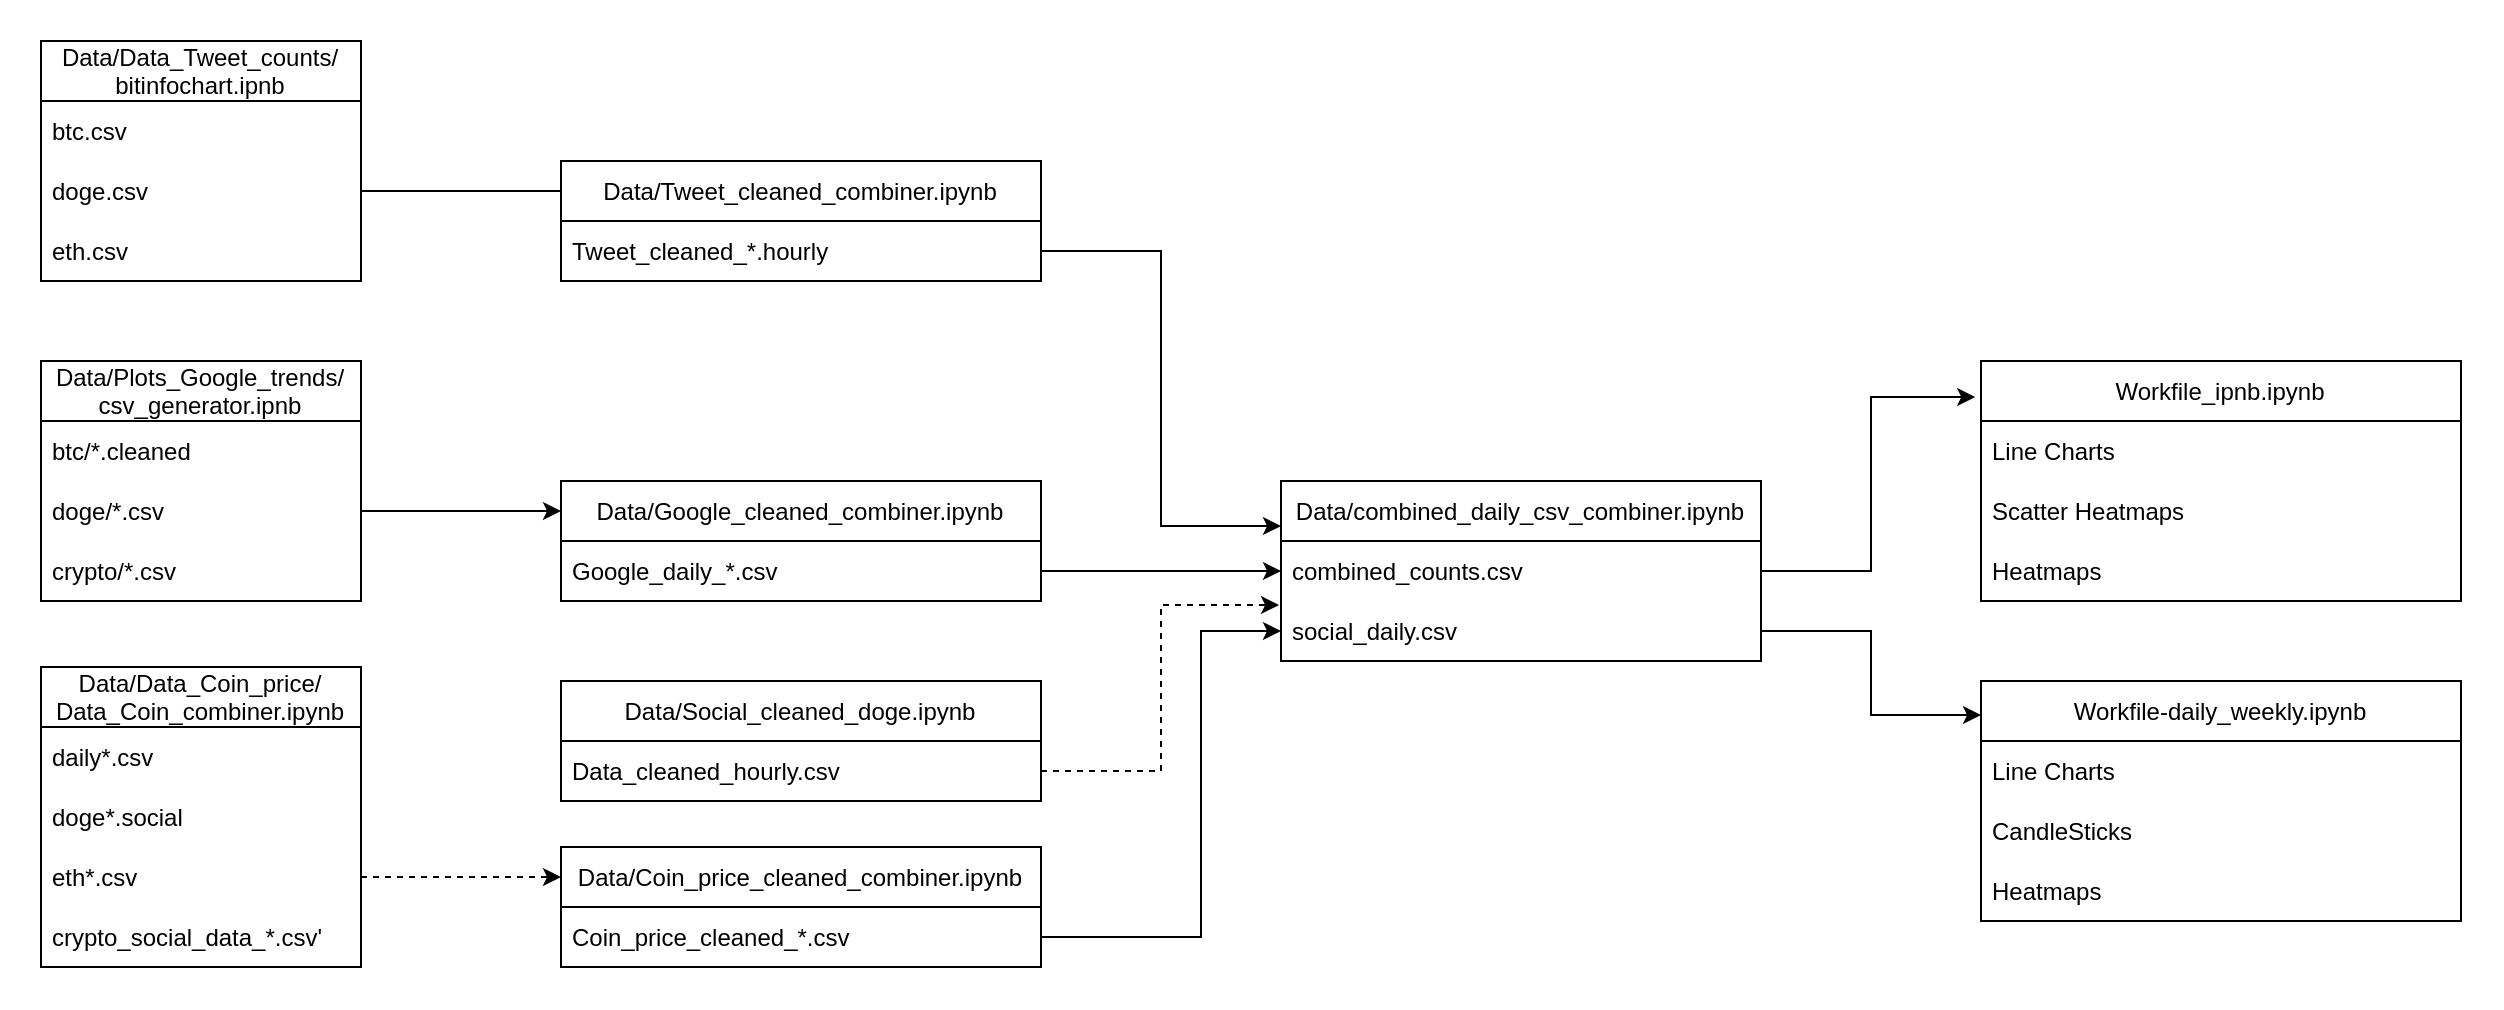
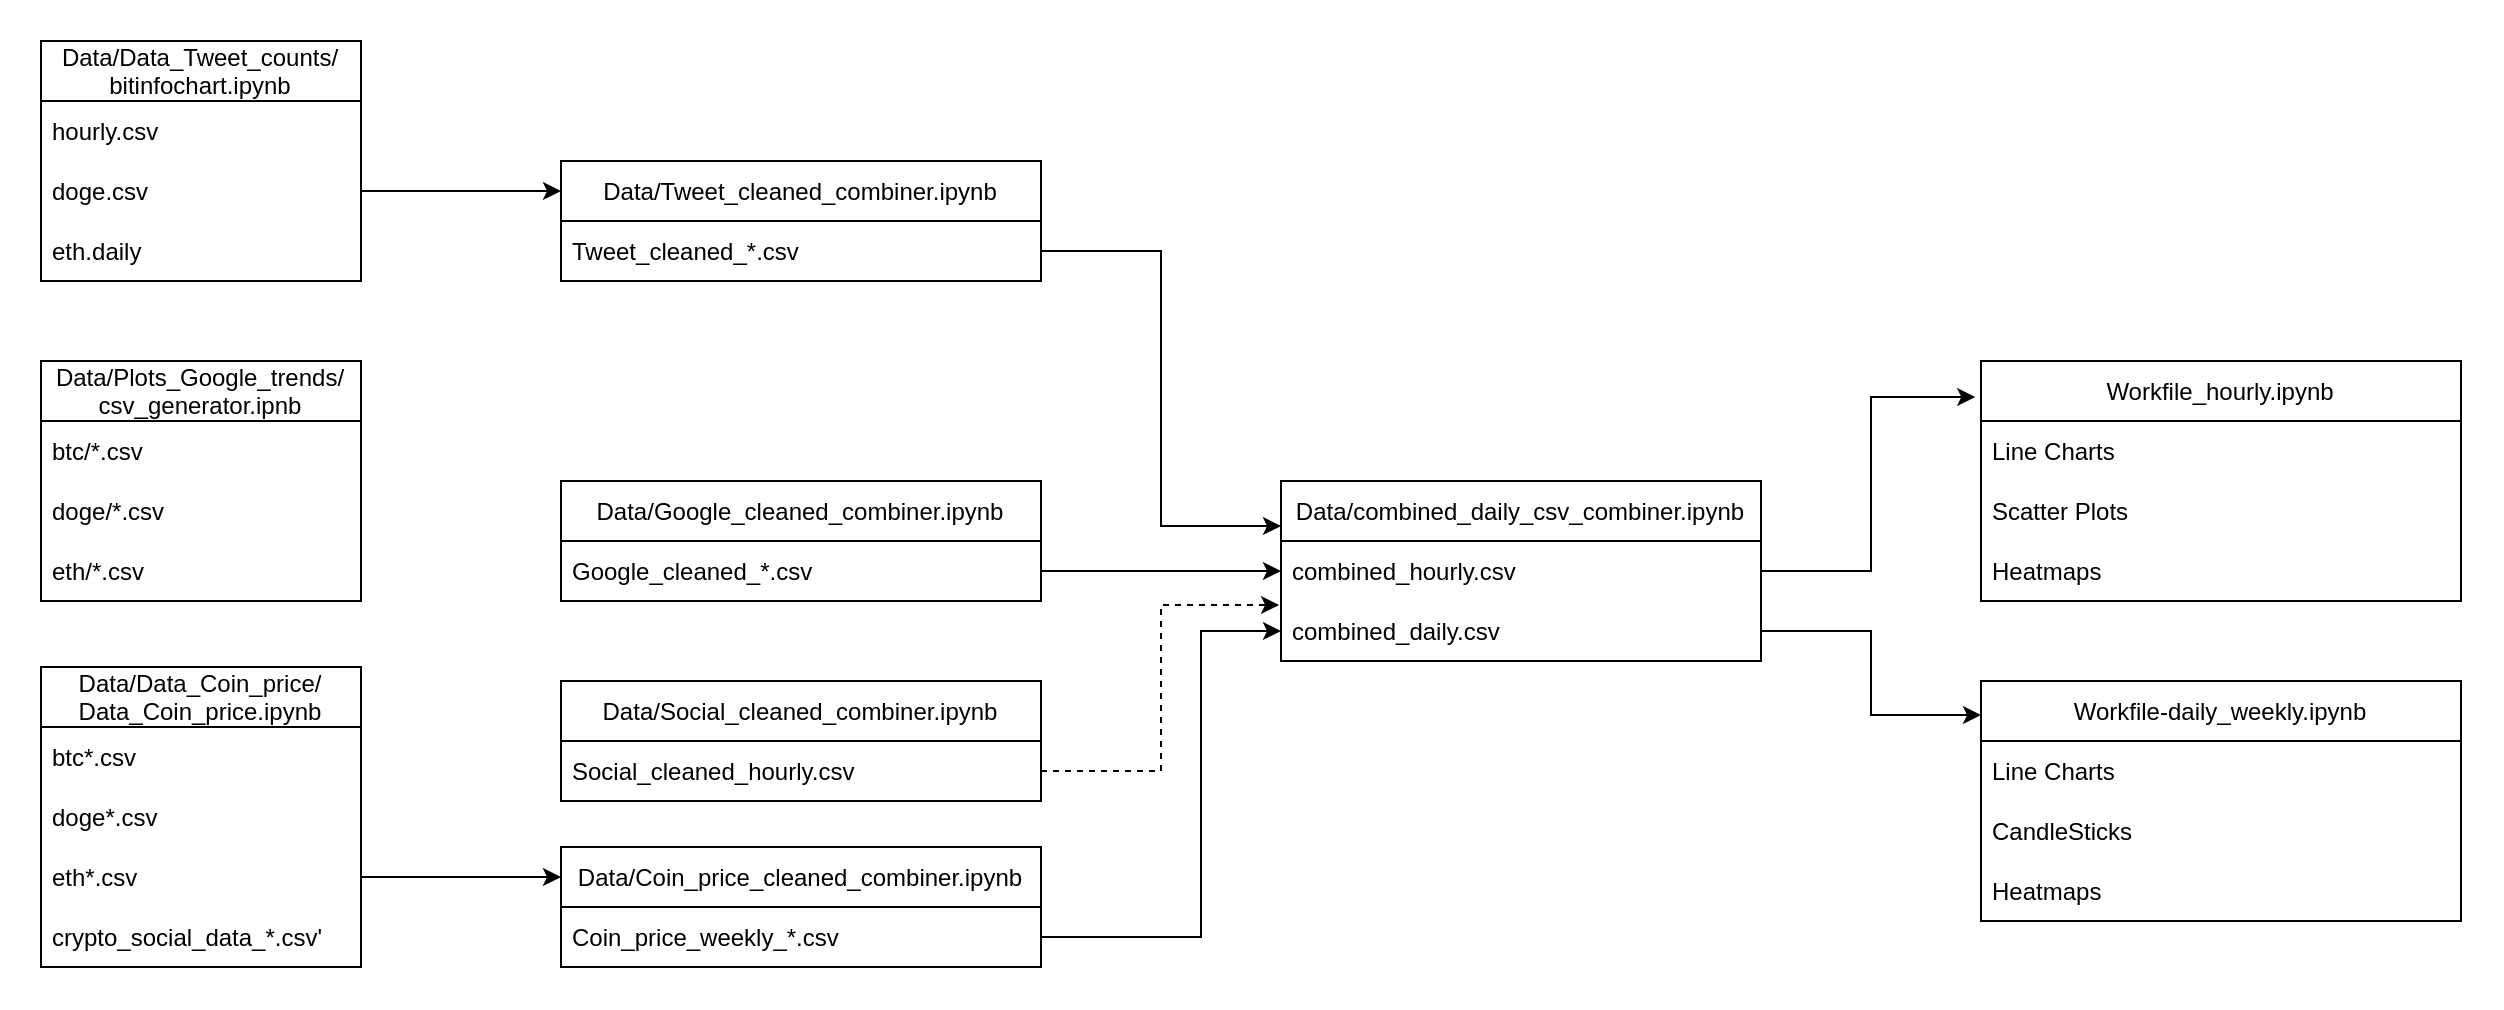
(200, 58) -> (200, 58)
(96, 132) -> (113, 132)
(551, 191) -> (546, 191)
(96, 252) -> (103, 252)
(710, 252) -> (693, 252)
(2220, 392) -> (2220, 392)
(133, 452) -> (109, 452)
(456, 511) -> none
(2096, 512) -> (2073, 512)
(130, 572) -> (109, 572)
(680, 572) -> (697, 572)
(1413, 572) -> (1410, 572)
(1384, 632) -> (1400, 632)
(200, 684) -> (200, 684)
(800, 712) -> (800, 712)
(110, 758) -> (103, 758)
(717, 772) -> (724, 772)
(123, 818) -> (109, 818)
(453, 877) -> (453, 877)
(721, 938) -> (714, 938)
